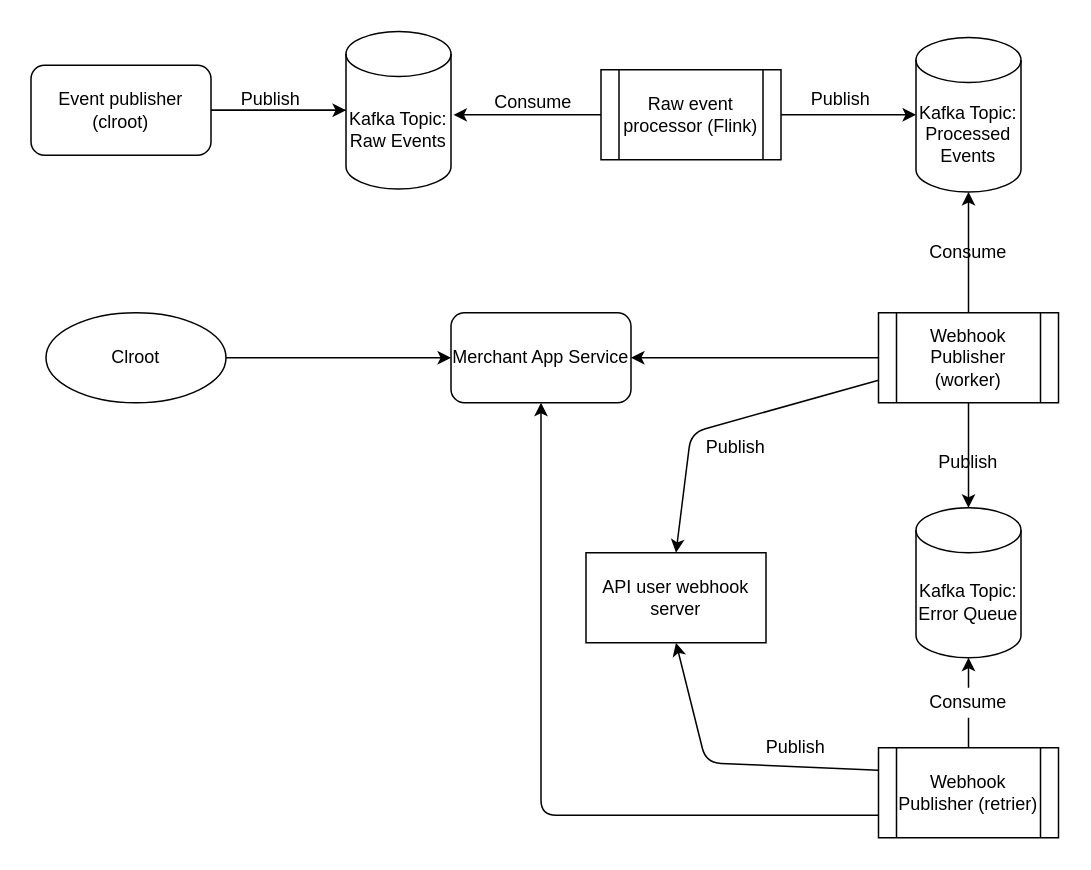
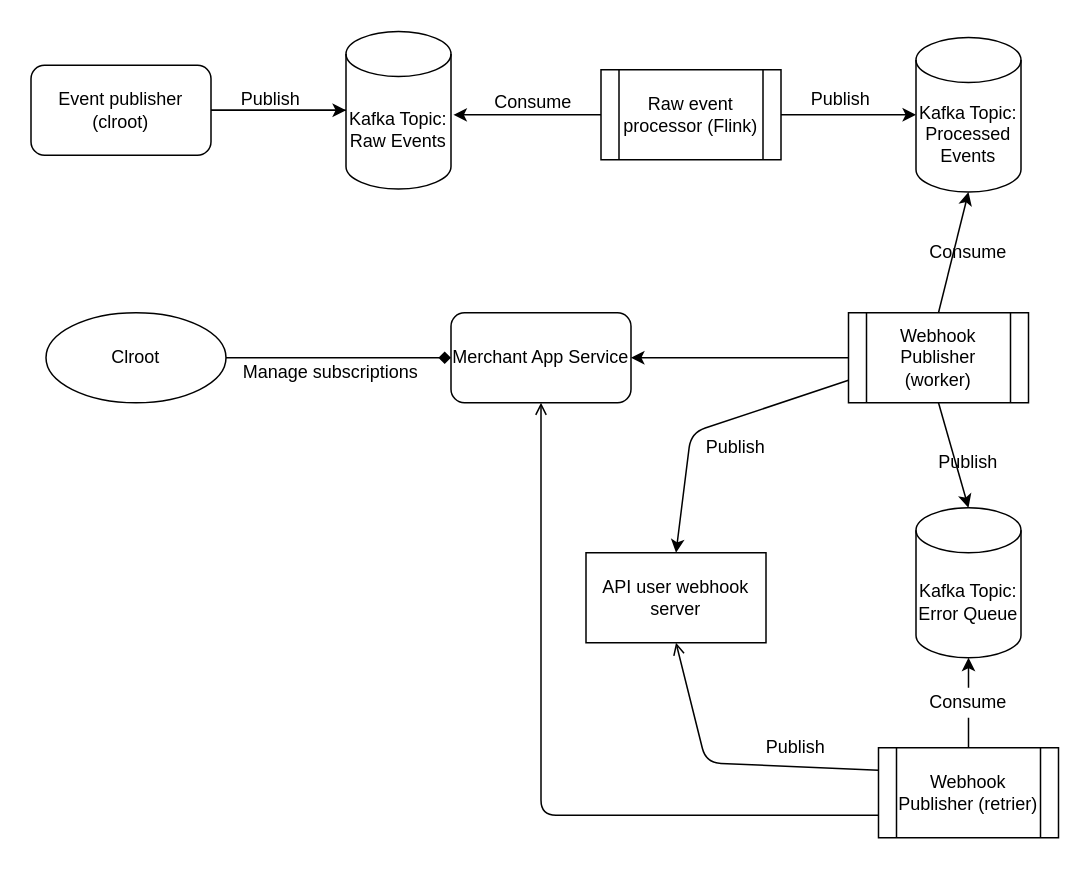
(439, 358) -> (438, 358)
(968, 358) -> (938, 358)
none -> (331, 373)
(541, 414) -> (541, 411)
(679, 654) -> (678, 651)
